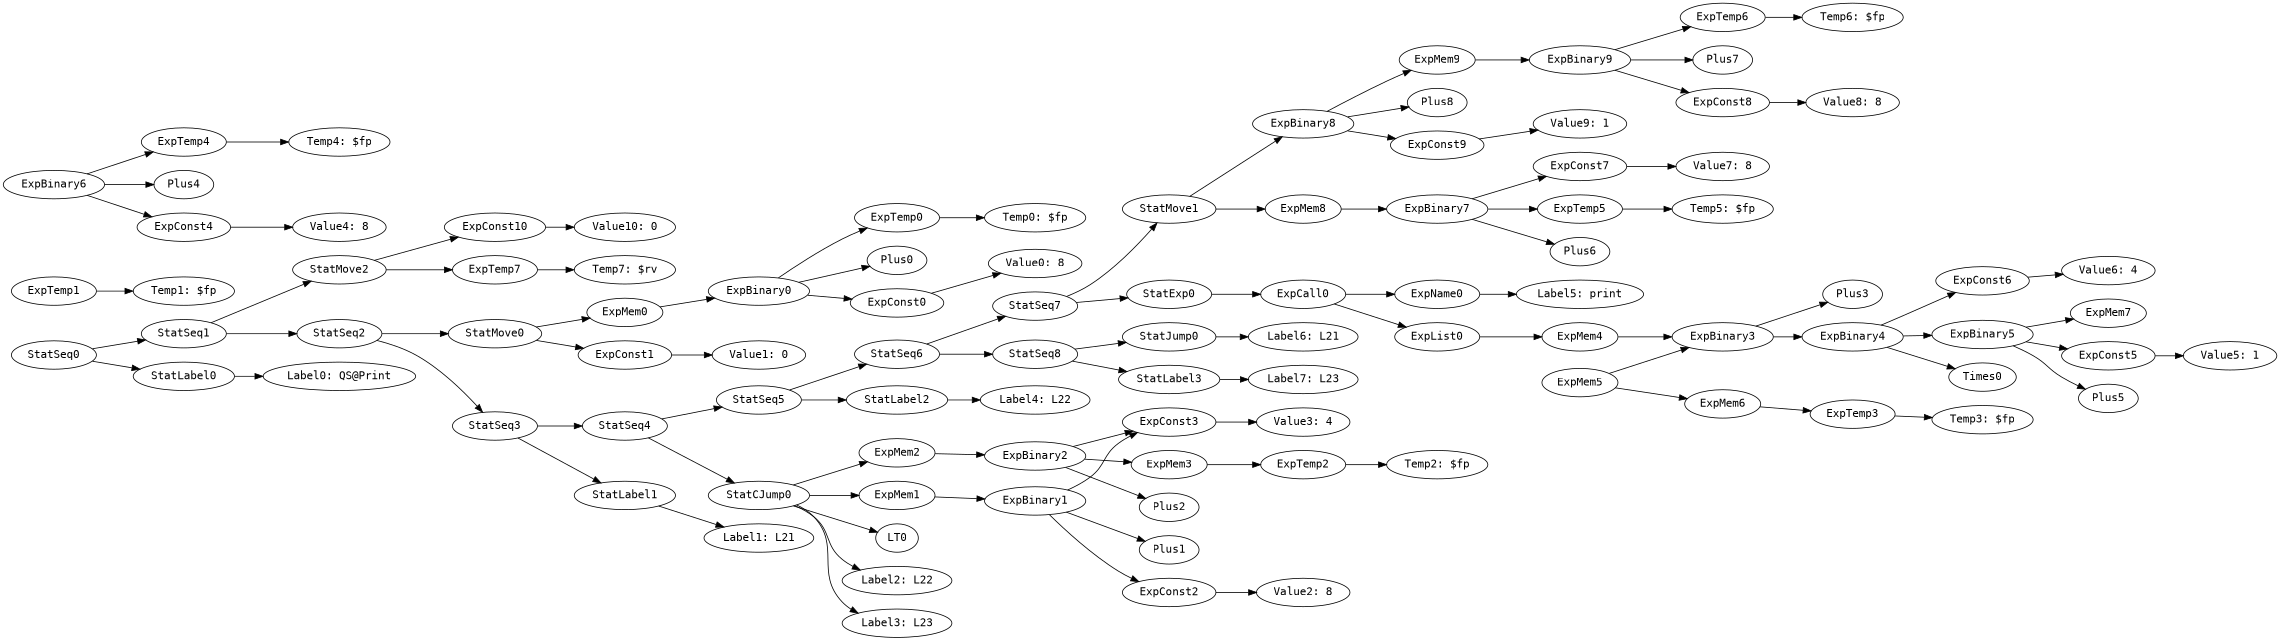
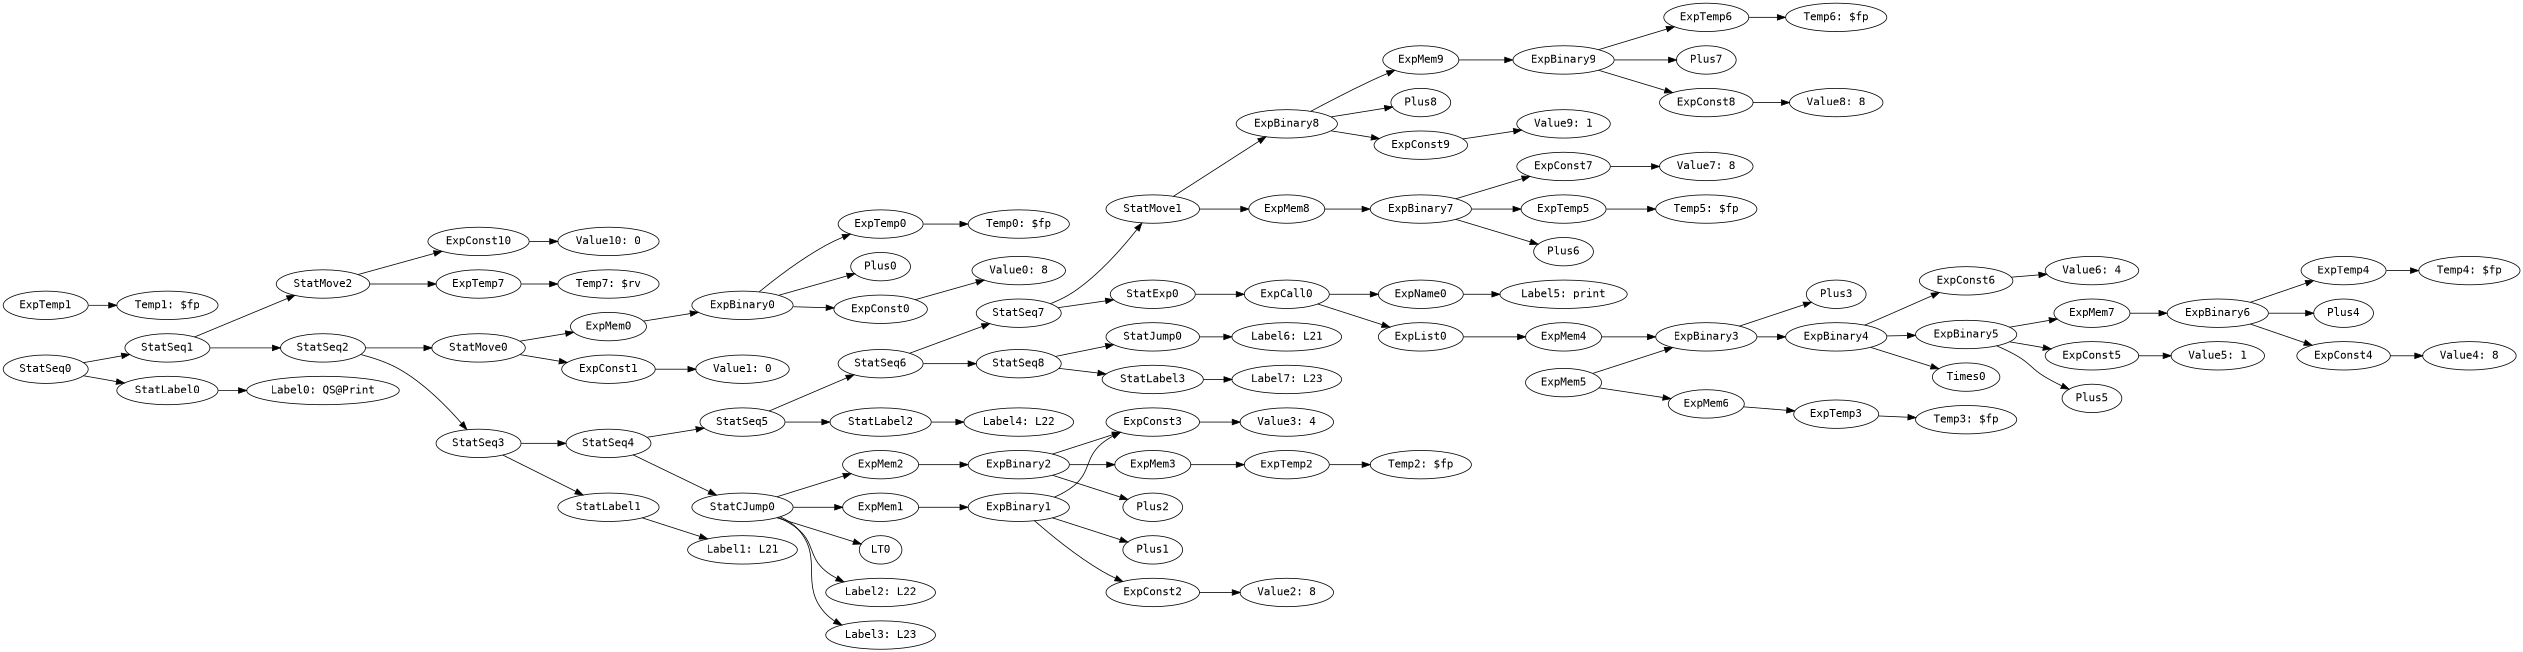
none -> (2144, 313)
